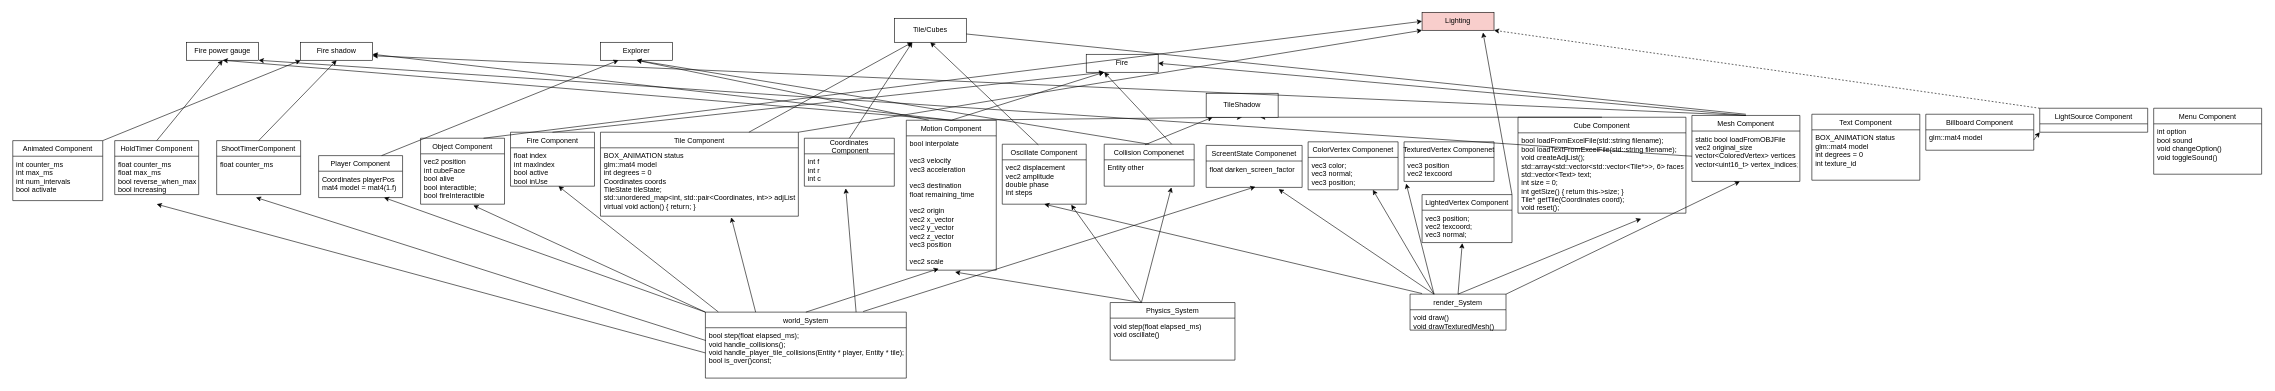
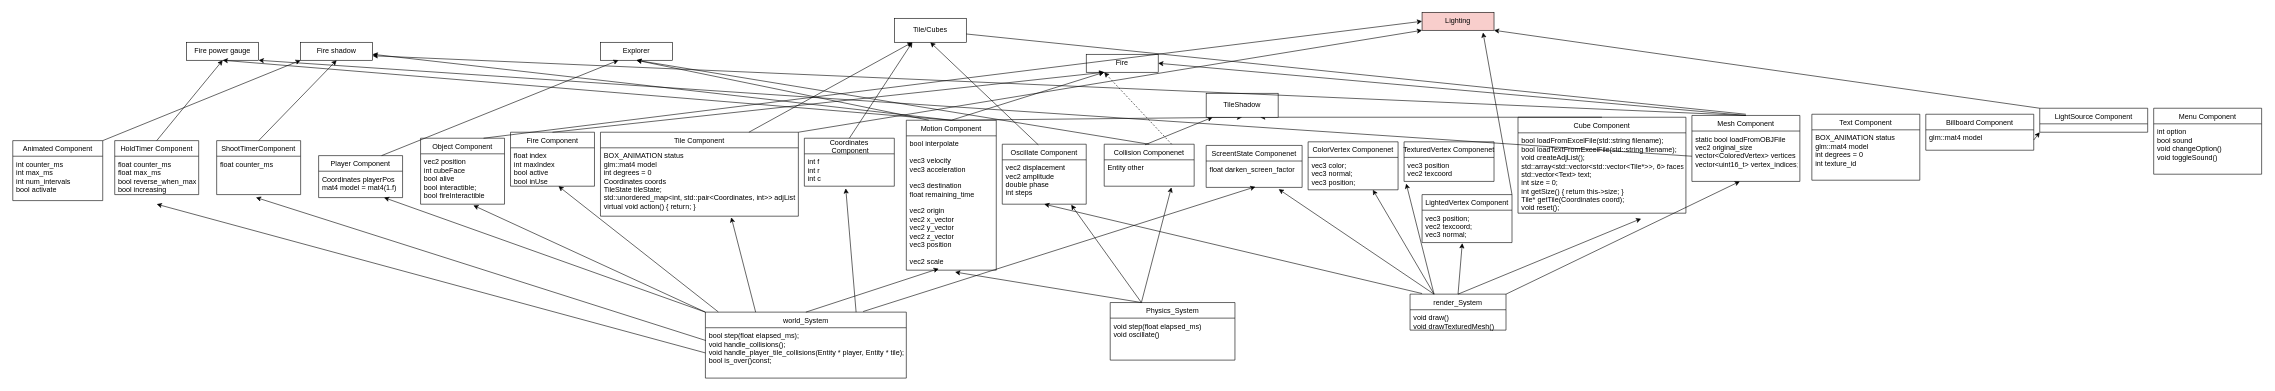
(1769, 69) -> (1769, 69)
(1139, 109) -> (1139, 109)
